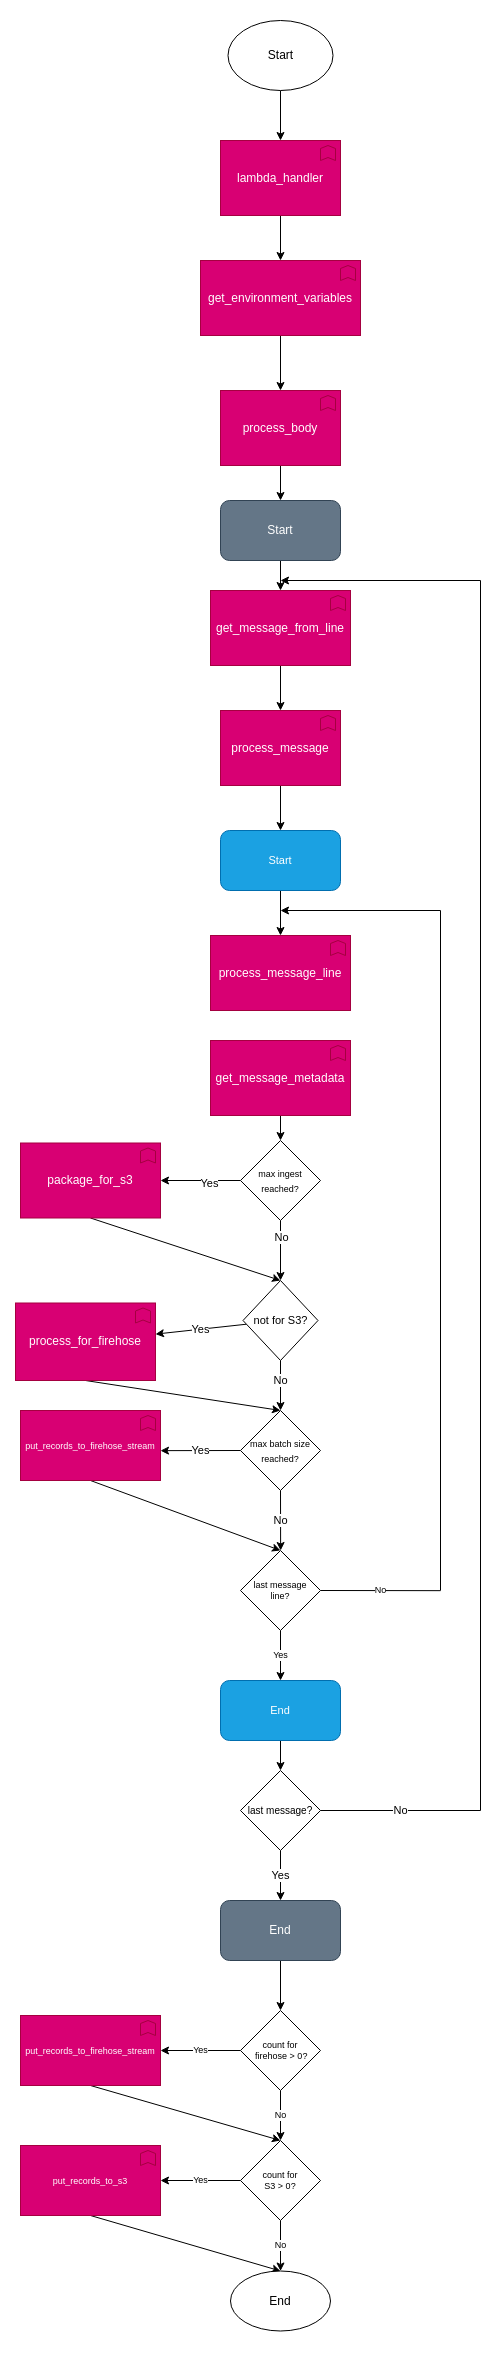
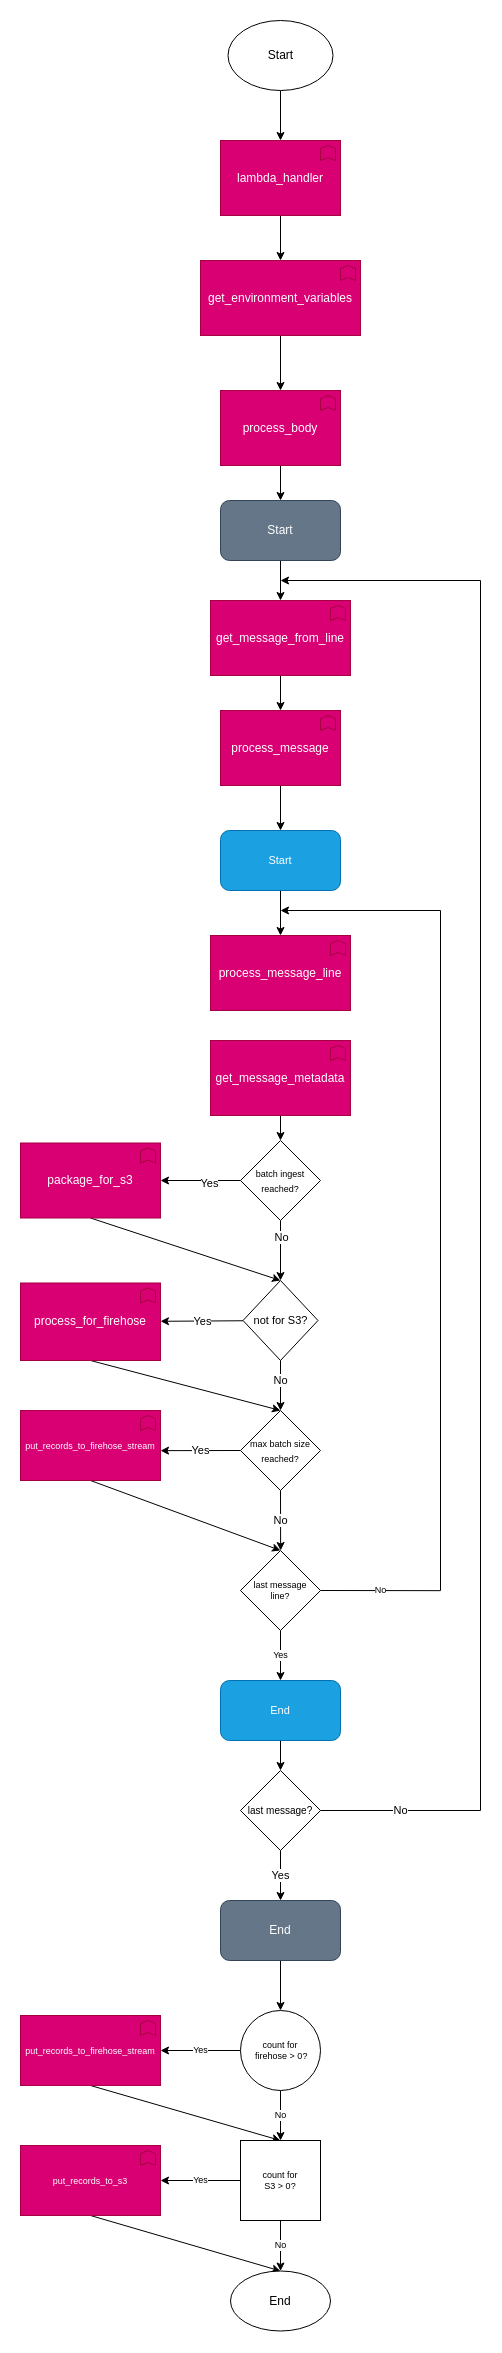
(281, 628) -> (281, 638)
(281, 1181) -> (281, 1181)
(86, 1342) -> (91, 1322)
(281, 2051) -> (281, 2051)
(281, 2181) -> (281, 2181)
